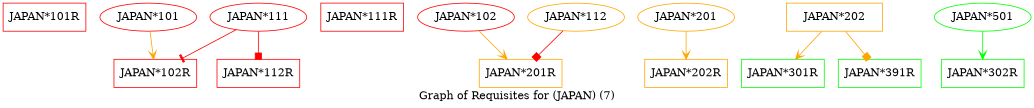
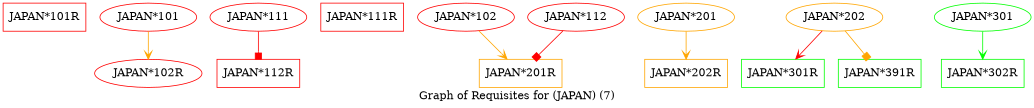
(576, 17) -> (576, 17)
(834, 17) -> (834, 17)
(983, 17) -> (983, 17)
(811, 42) -> (812, 42)
(210, 43) -> none
(155, 73) -> (148, 73)
